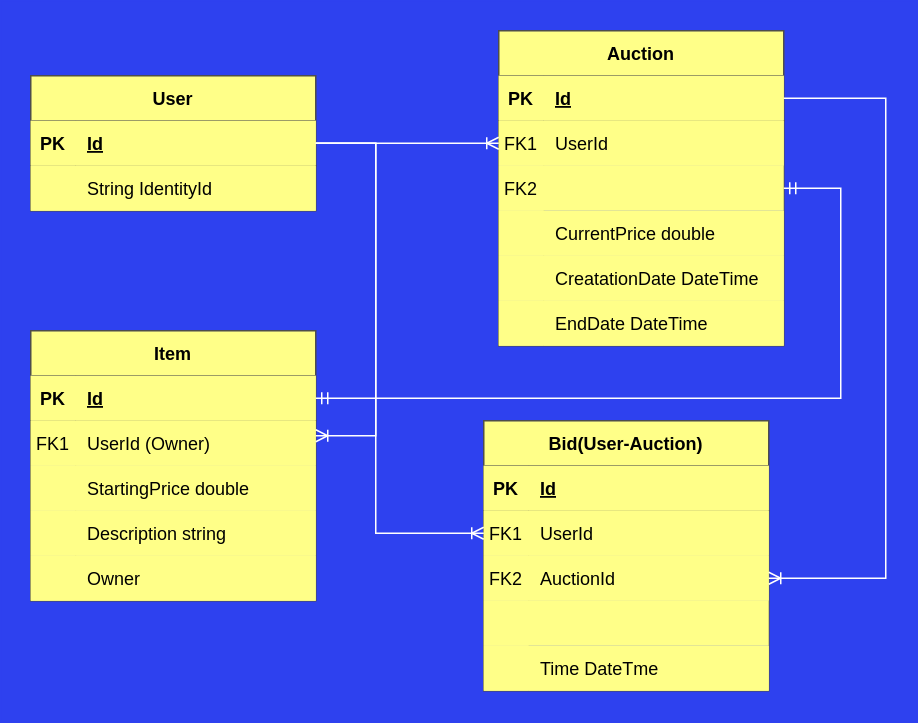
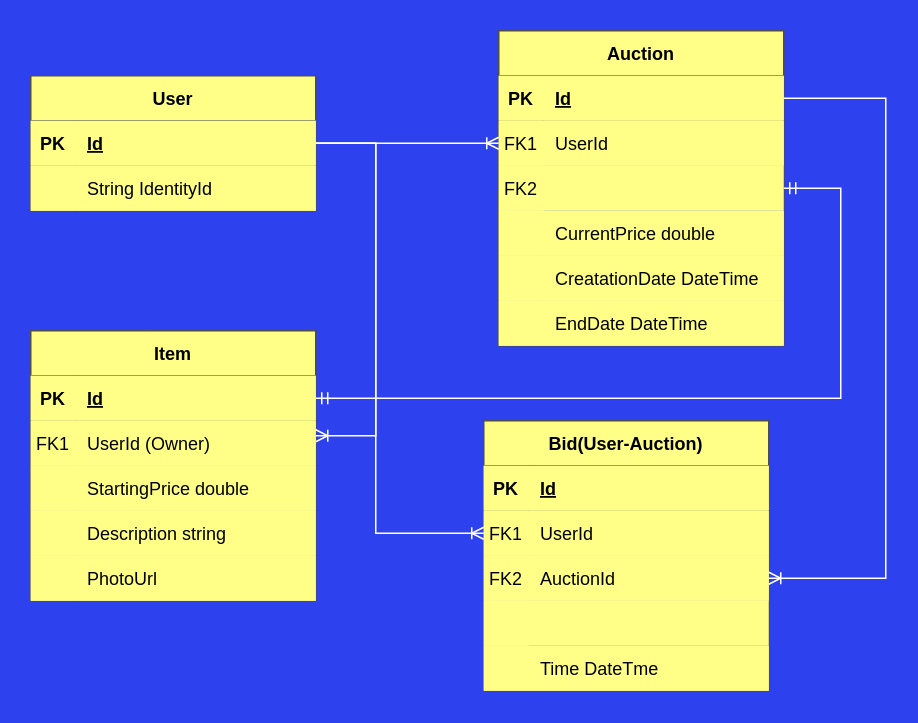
(112, 579) -> (125, 579)
